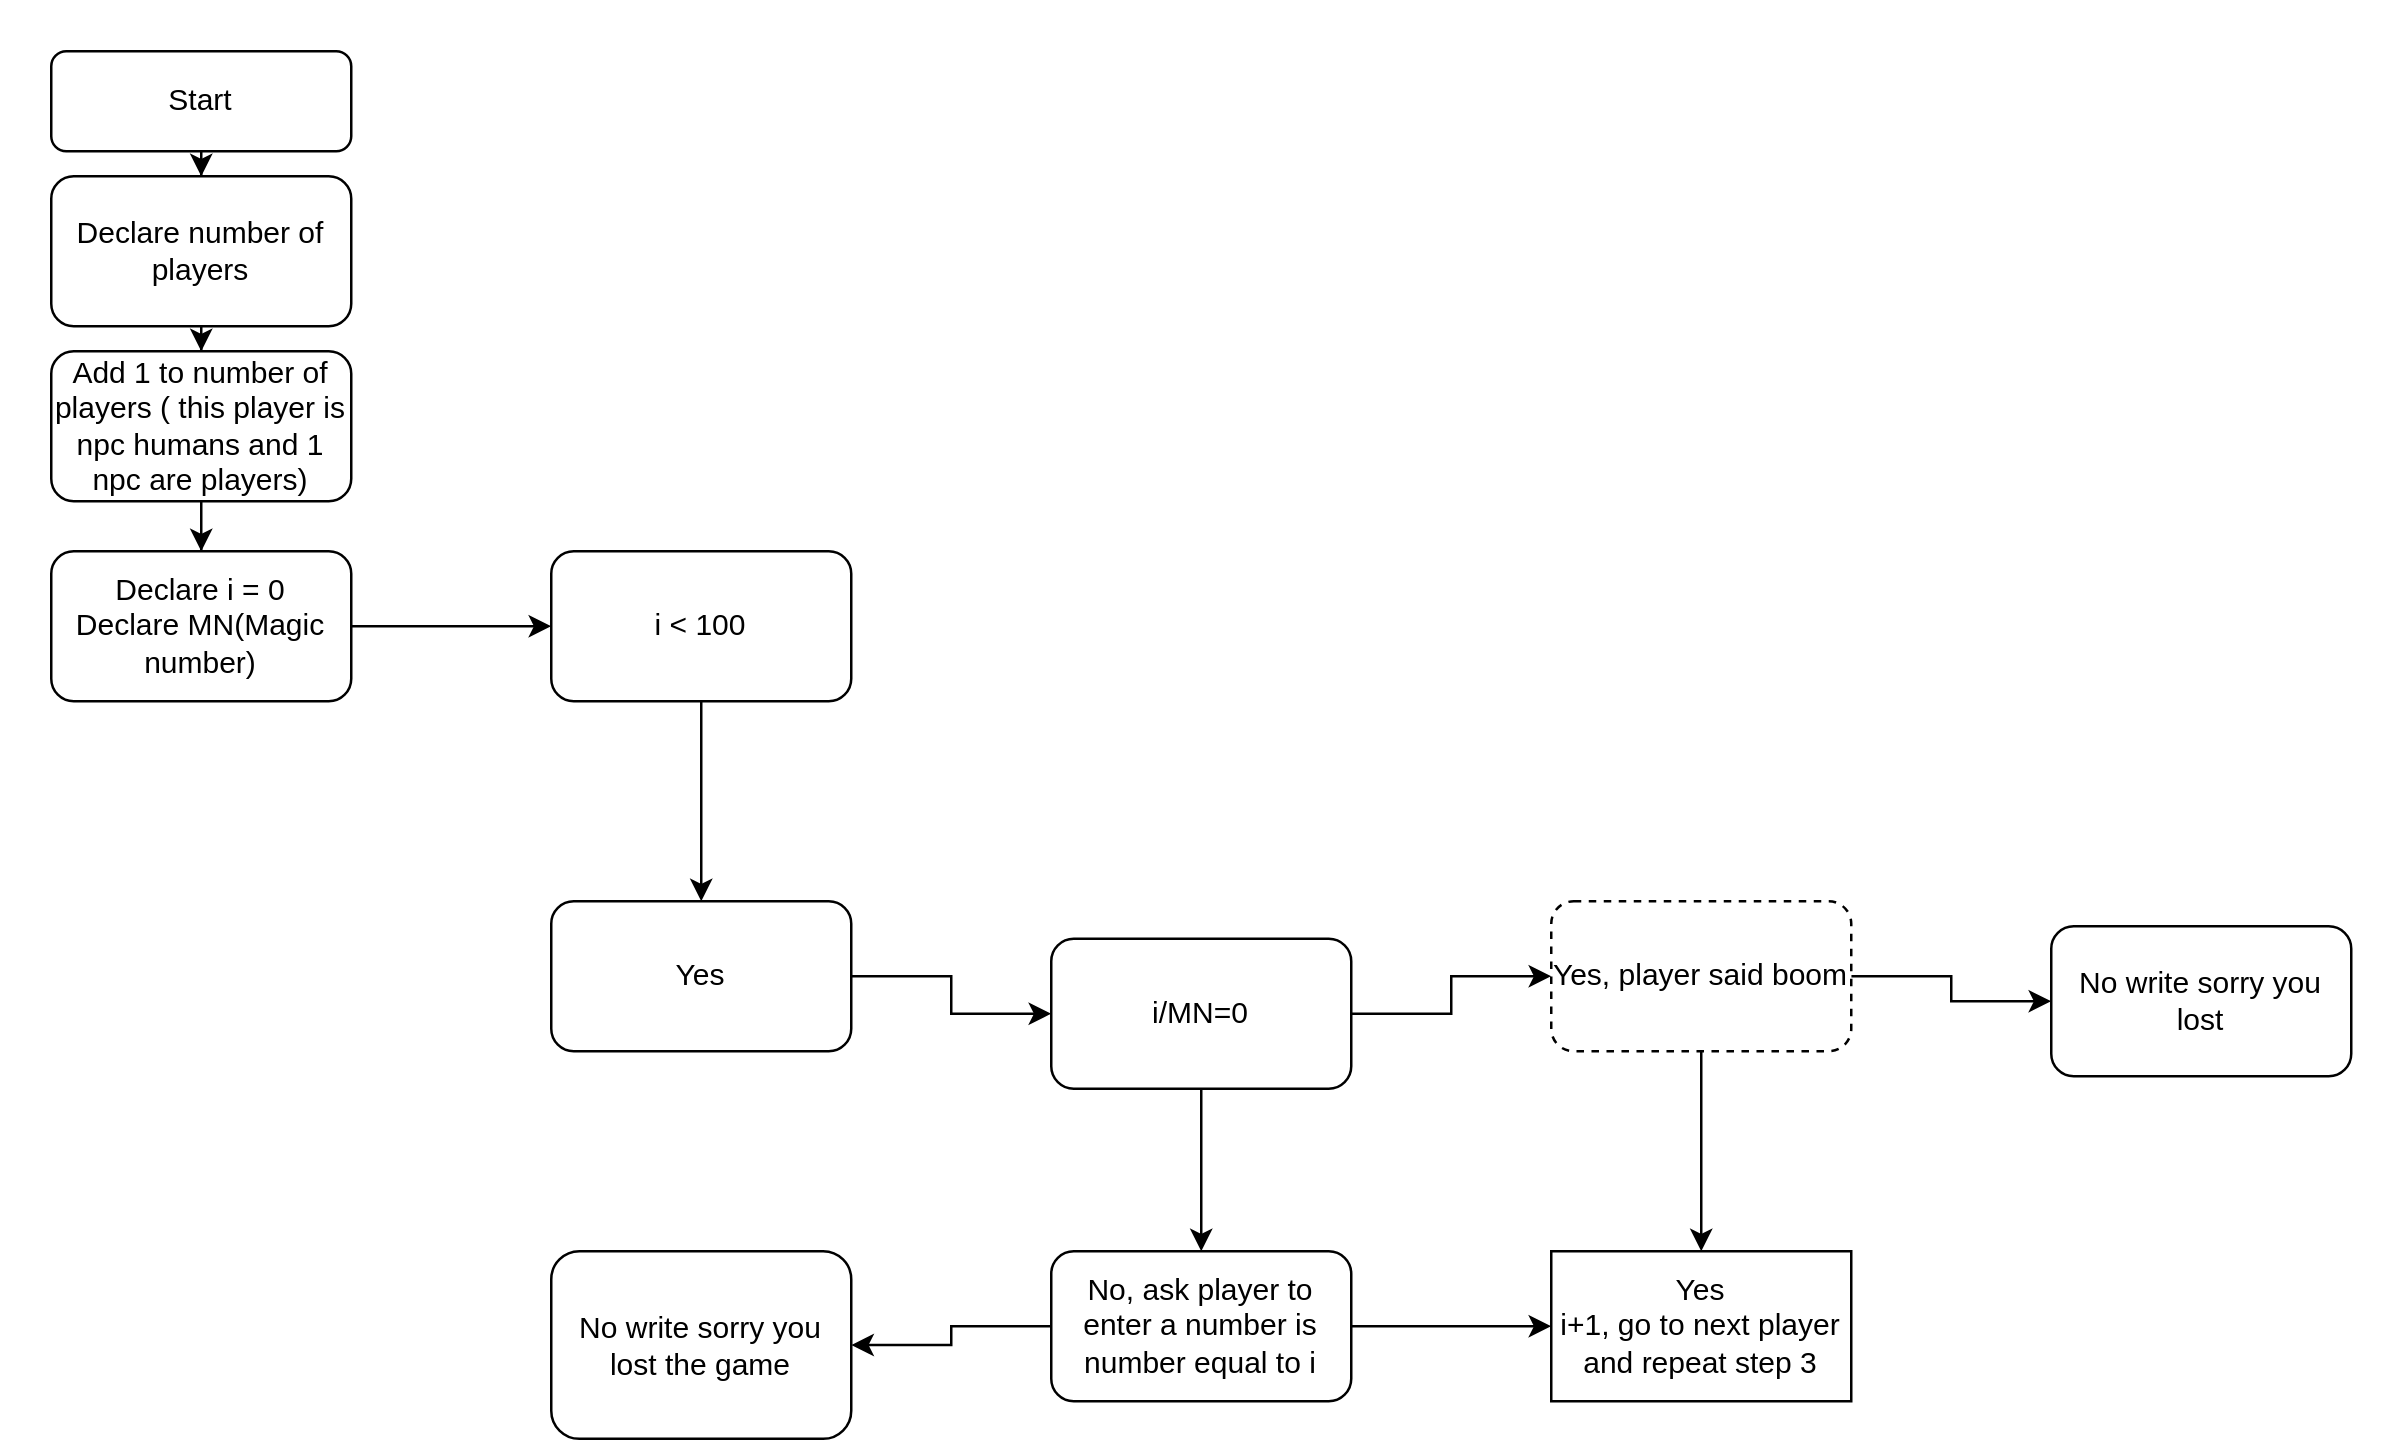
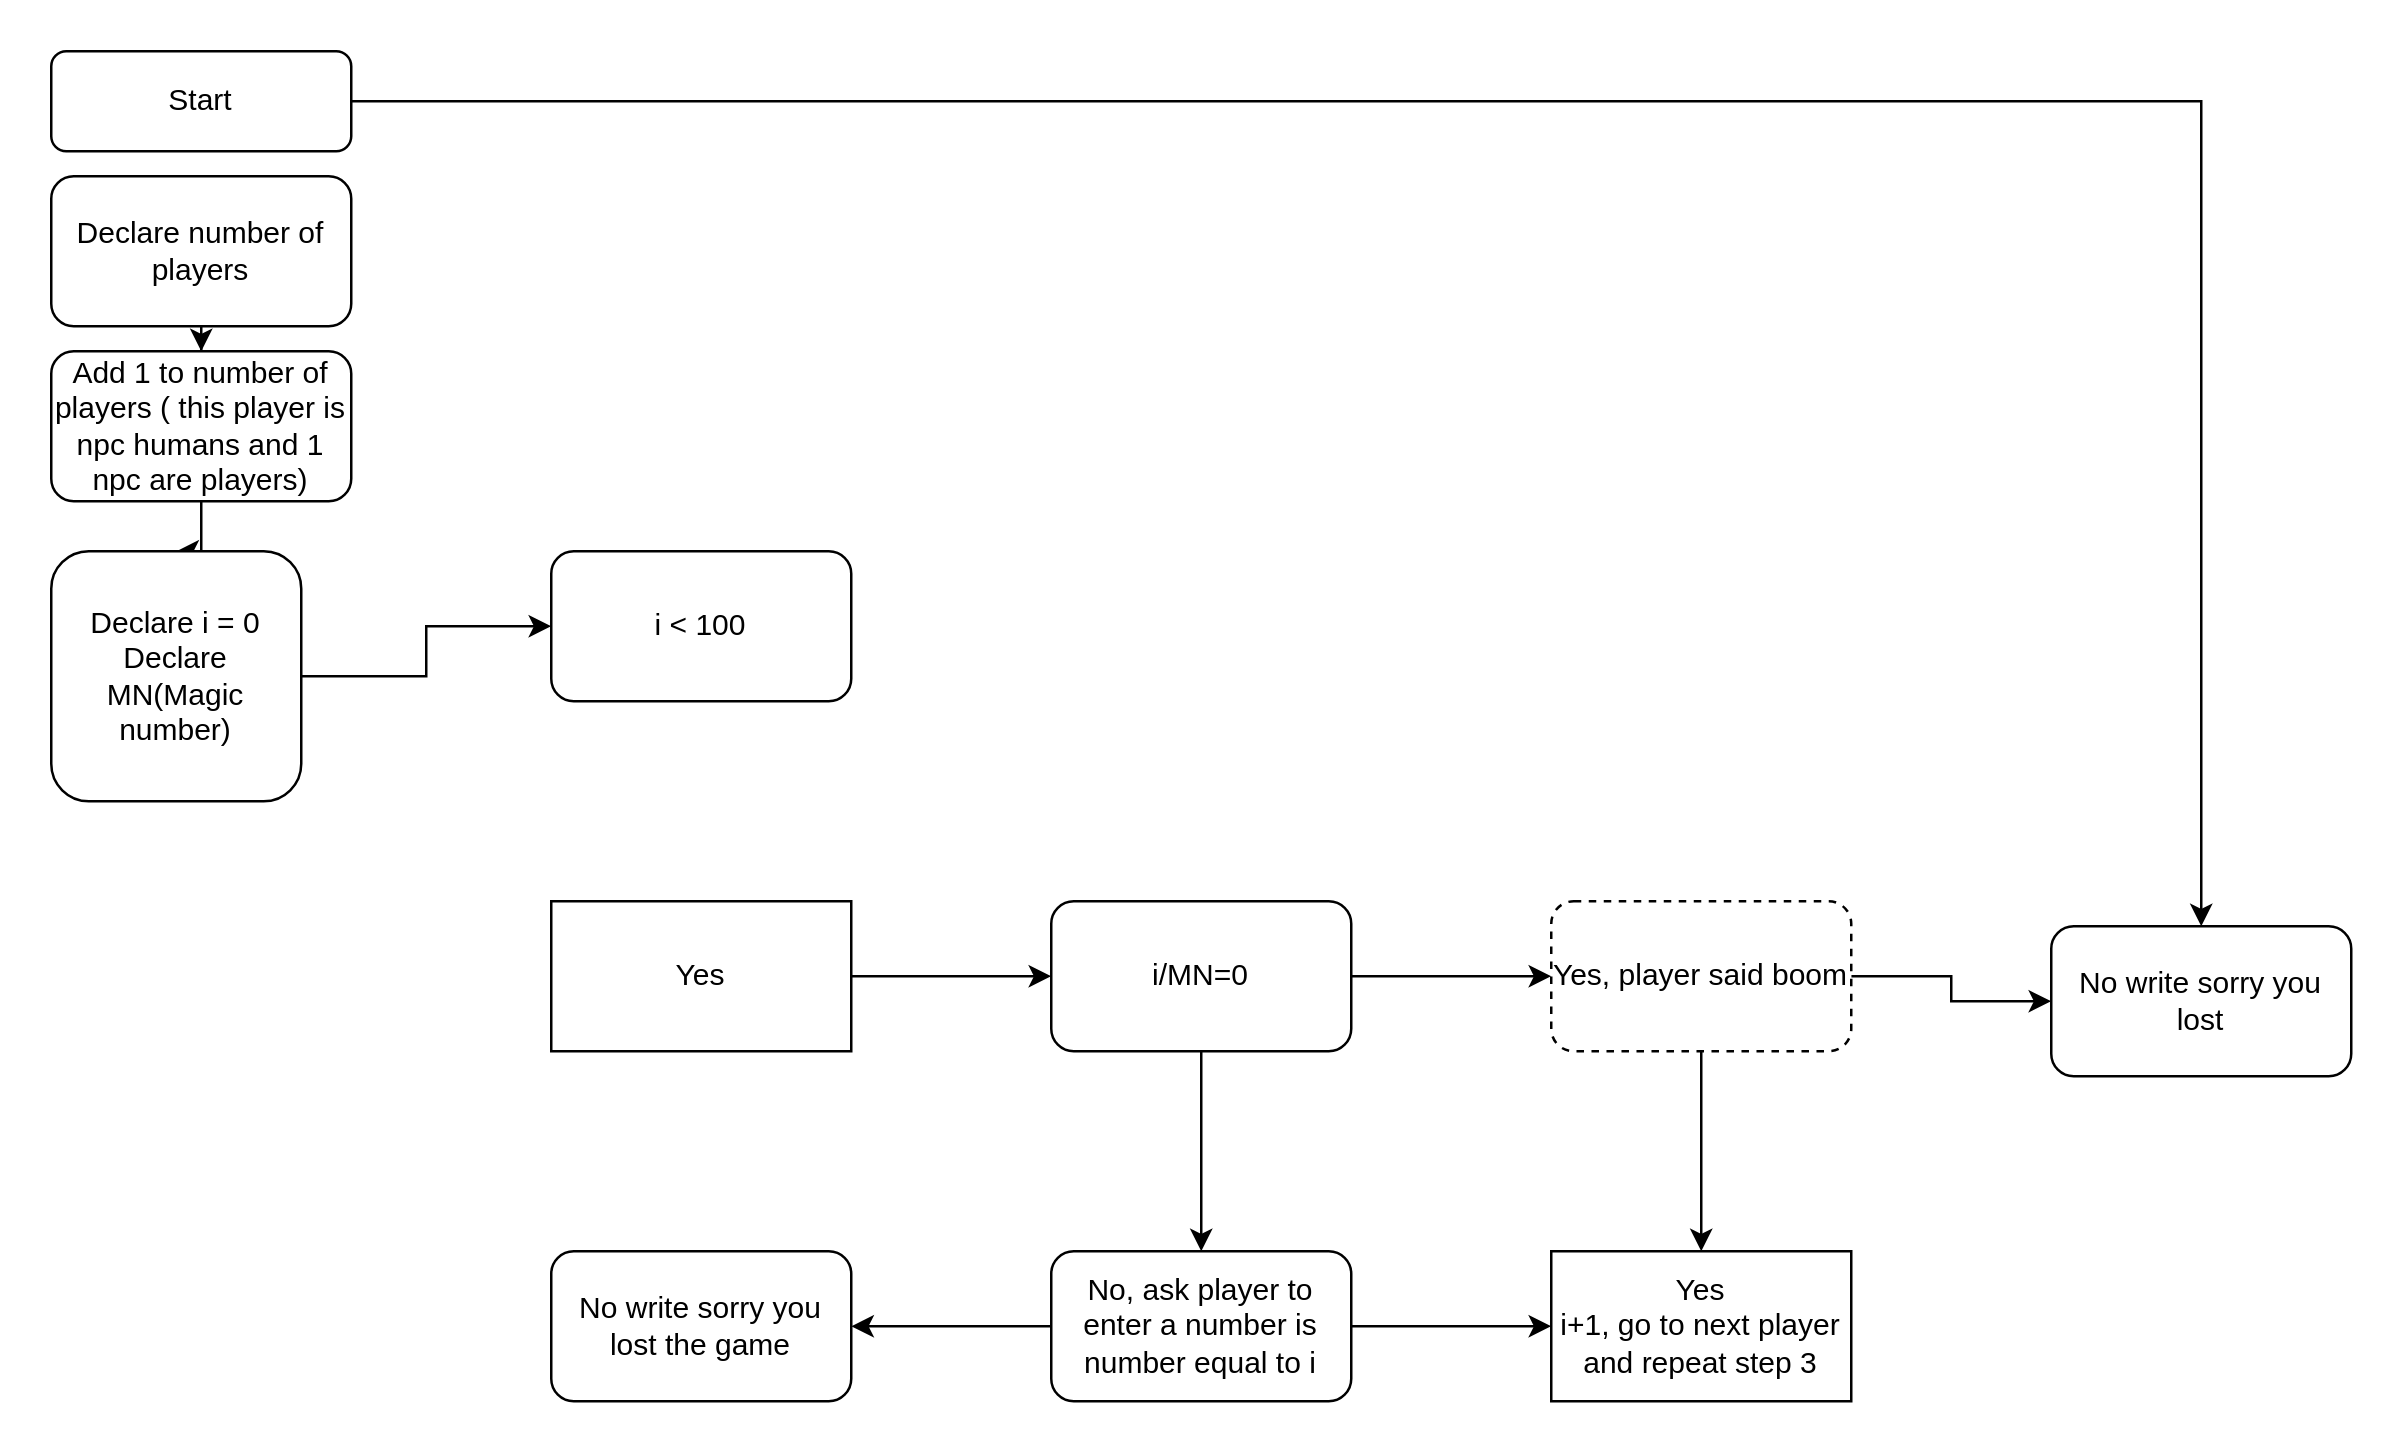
(201, 163) -> (1680, 101)
(201, 626) -> (176, 676)
(701, 793) -> none
(701, 976) -> (701, 976)
(1201, 1014) -> (1201, 976)
(701, 1345) -> (701, 1326)
